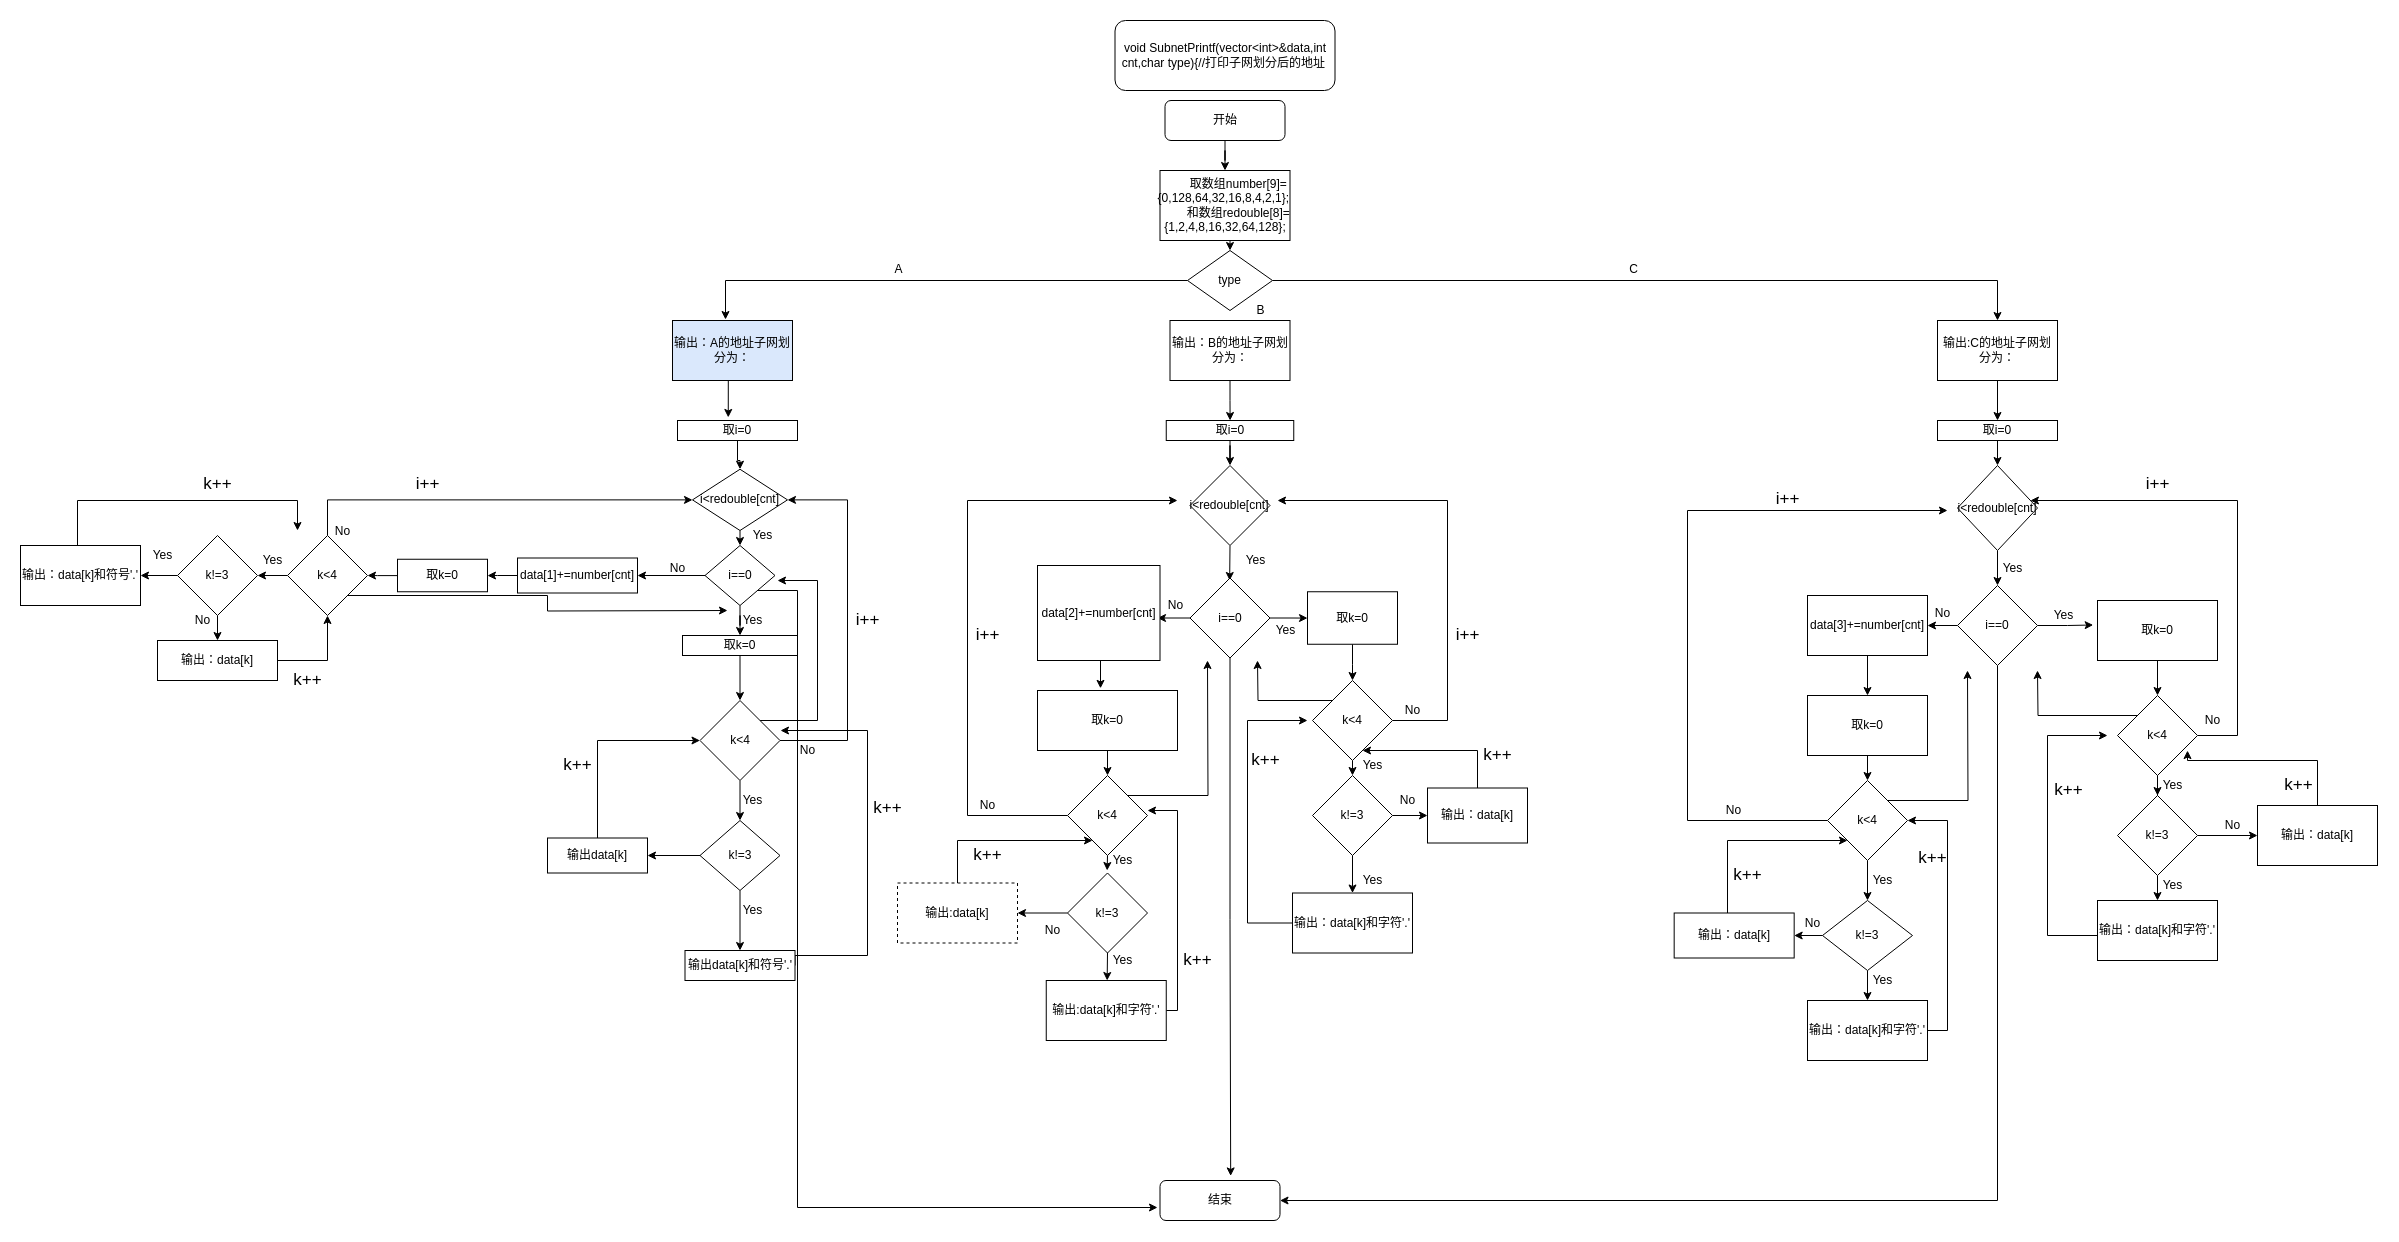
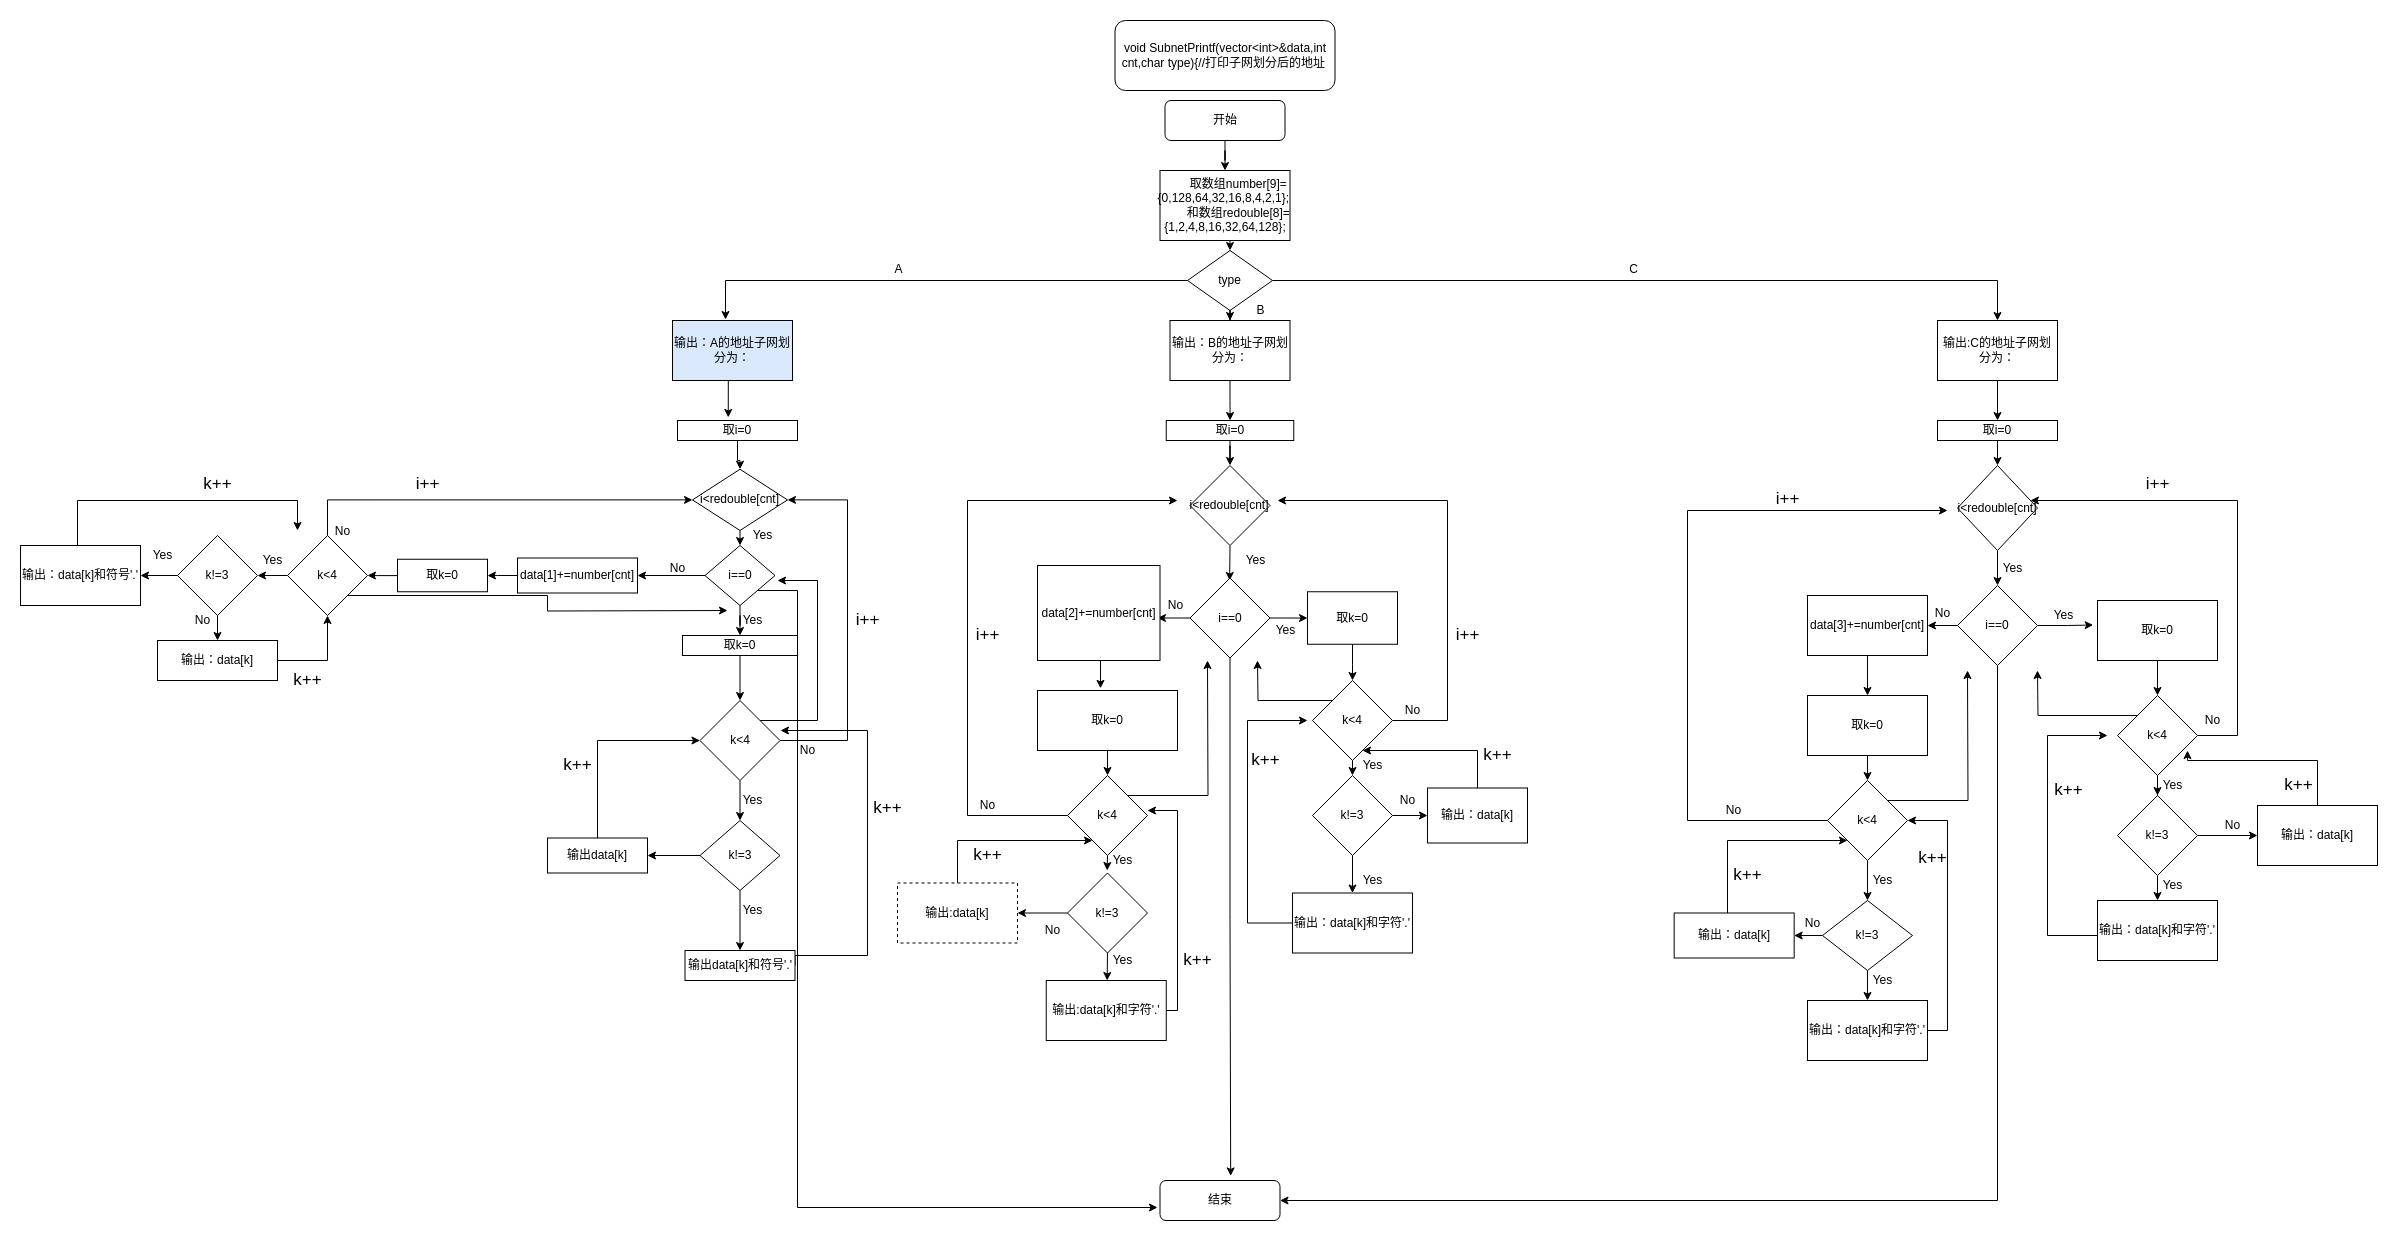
none -> (1230, 316)
